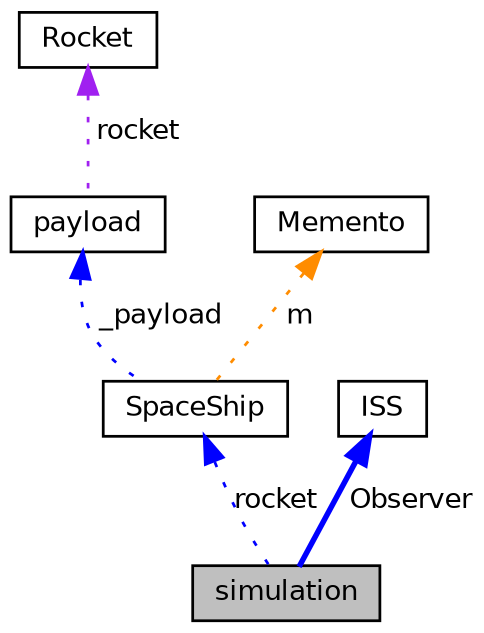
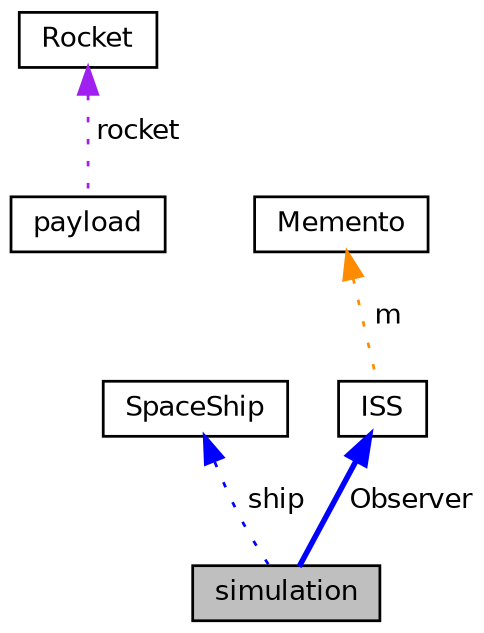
(259, 328) -> (365, 330)
(96, 340) -> none
(273, 501) -> (273, 501)
